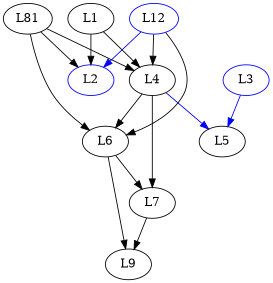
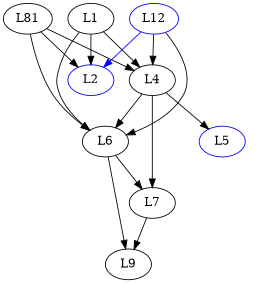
none -> (57, 80)
(246, 80) -> none
(184, 108) -> (184, 108)
(222, 142) -> (222, 142)
